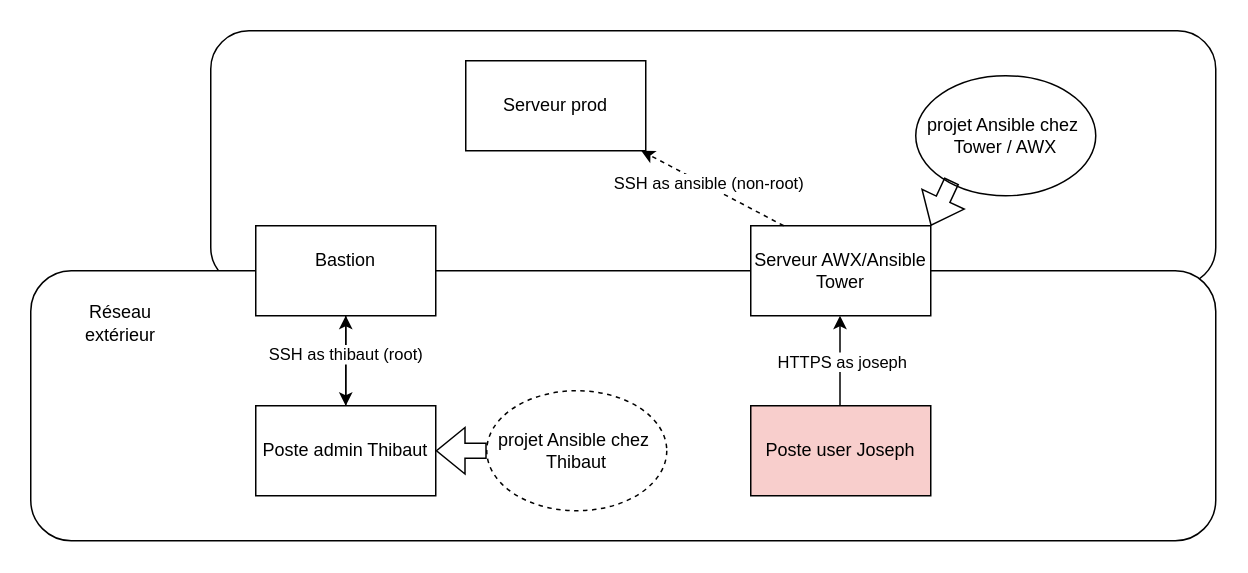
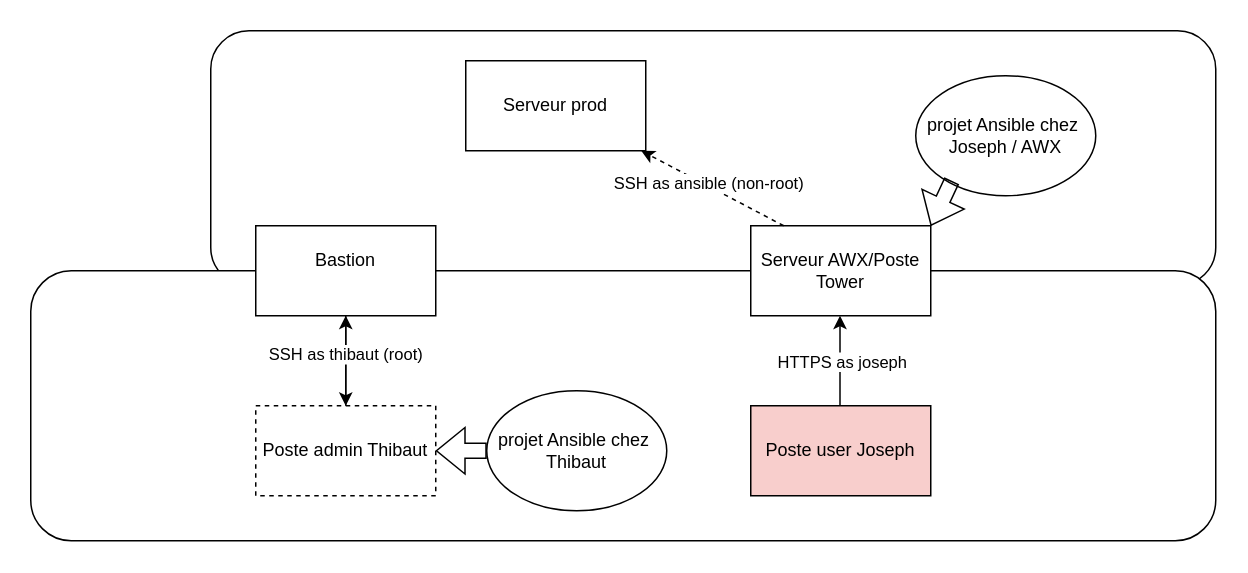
(1006, 136) -> (1006, 136)
(841, 271) -> (841, 271)
(121, 323) -> none
(346, 451) -> (346, 451)
(577, 451) -> (577, 451)
